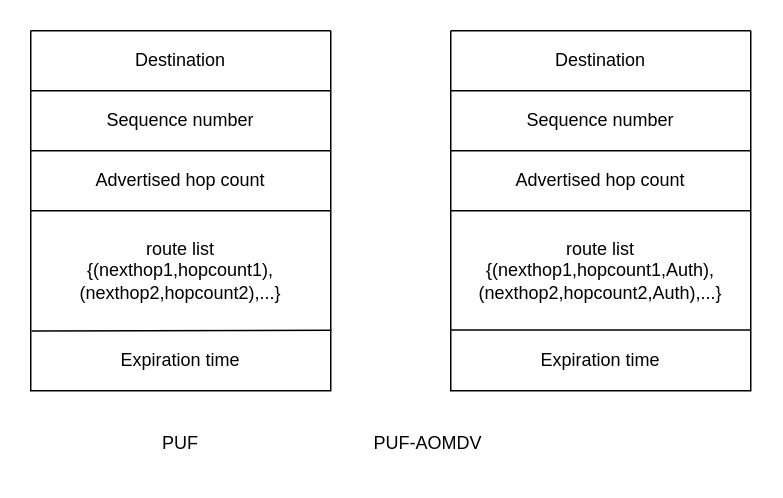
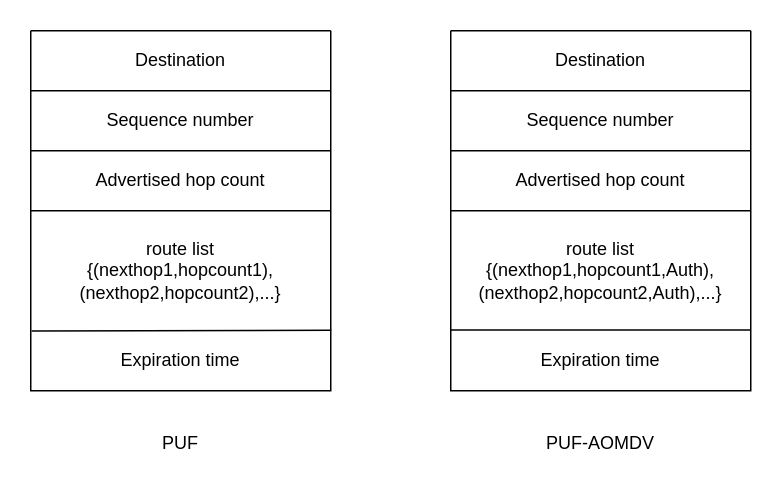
(428, 443) -> (601, 443)
